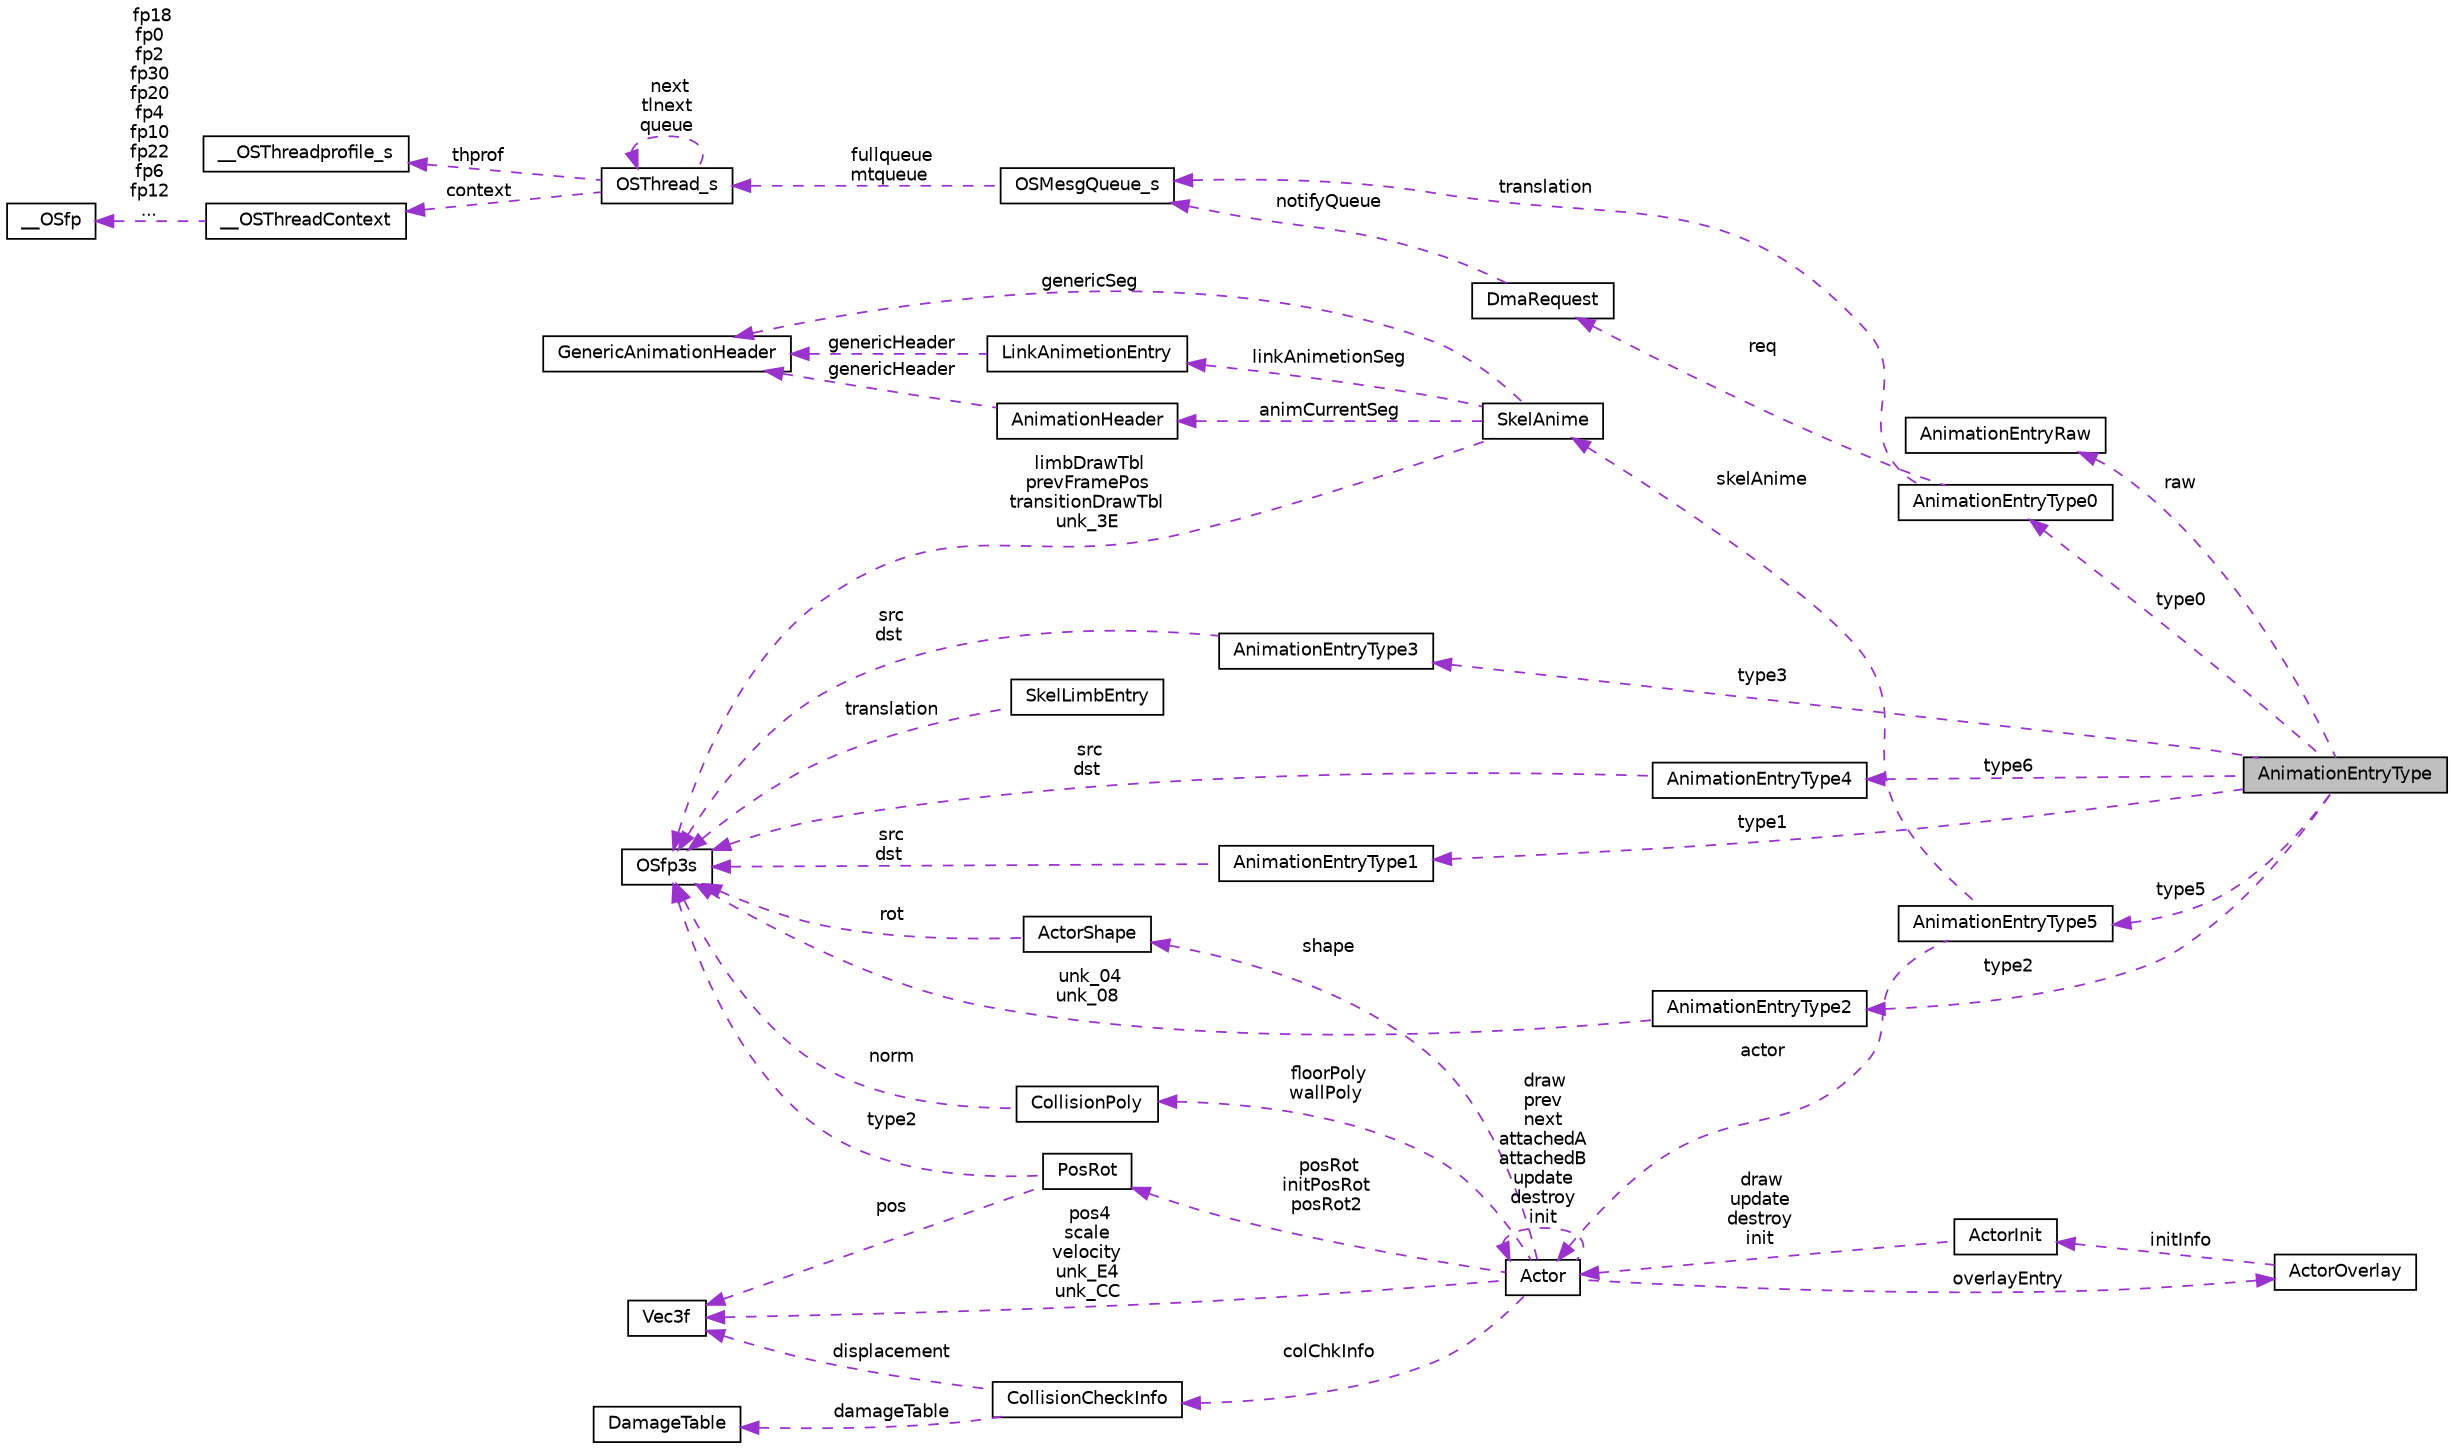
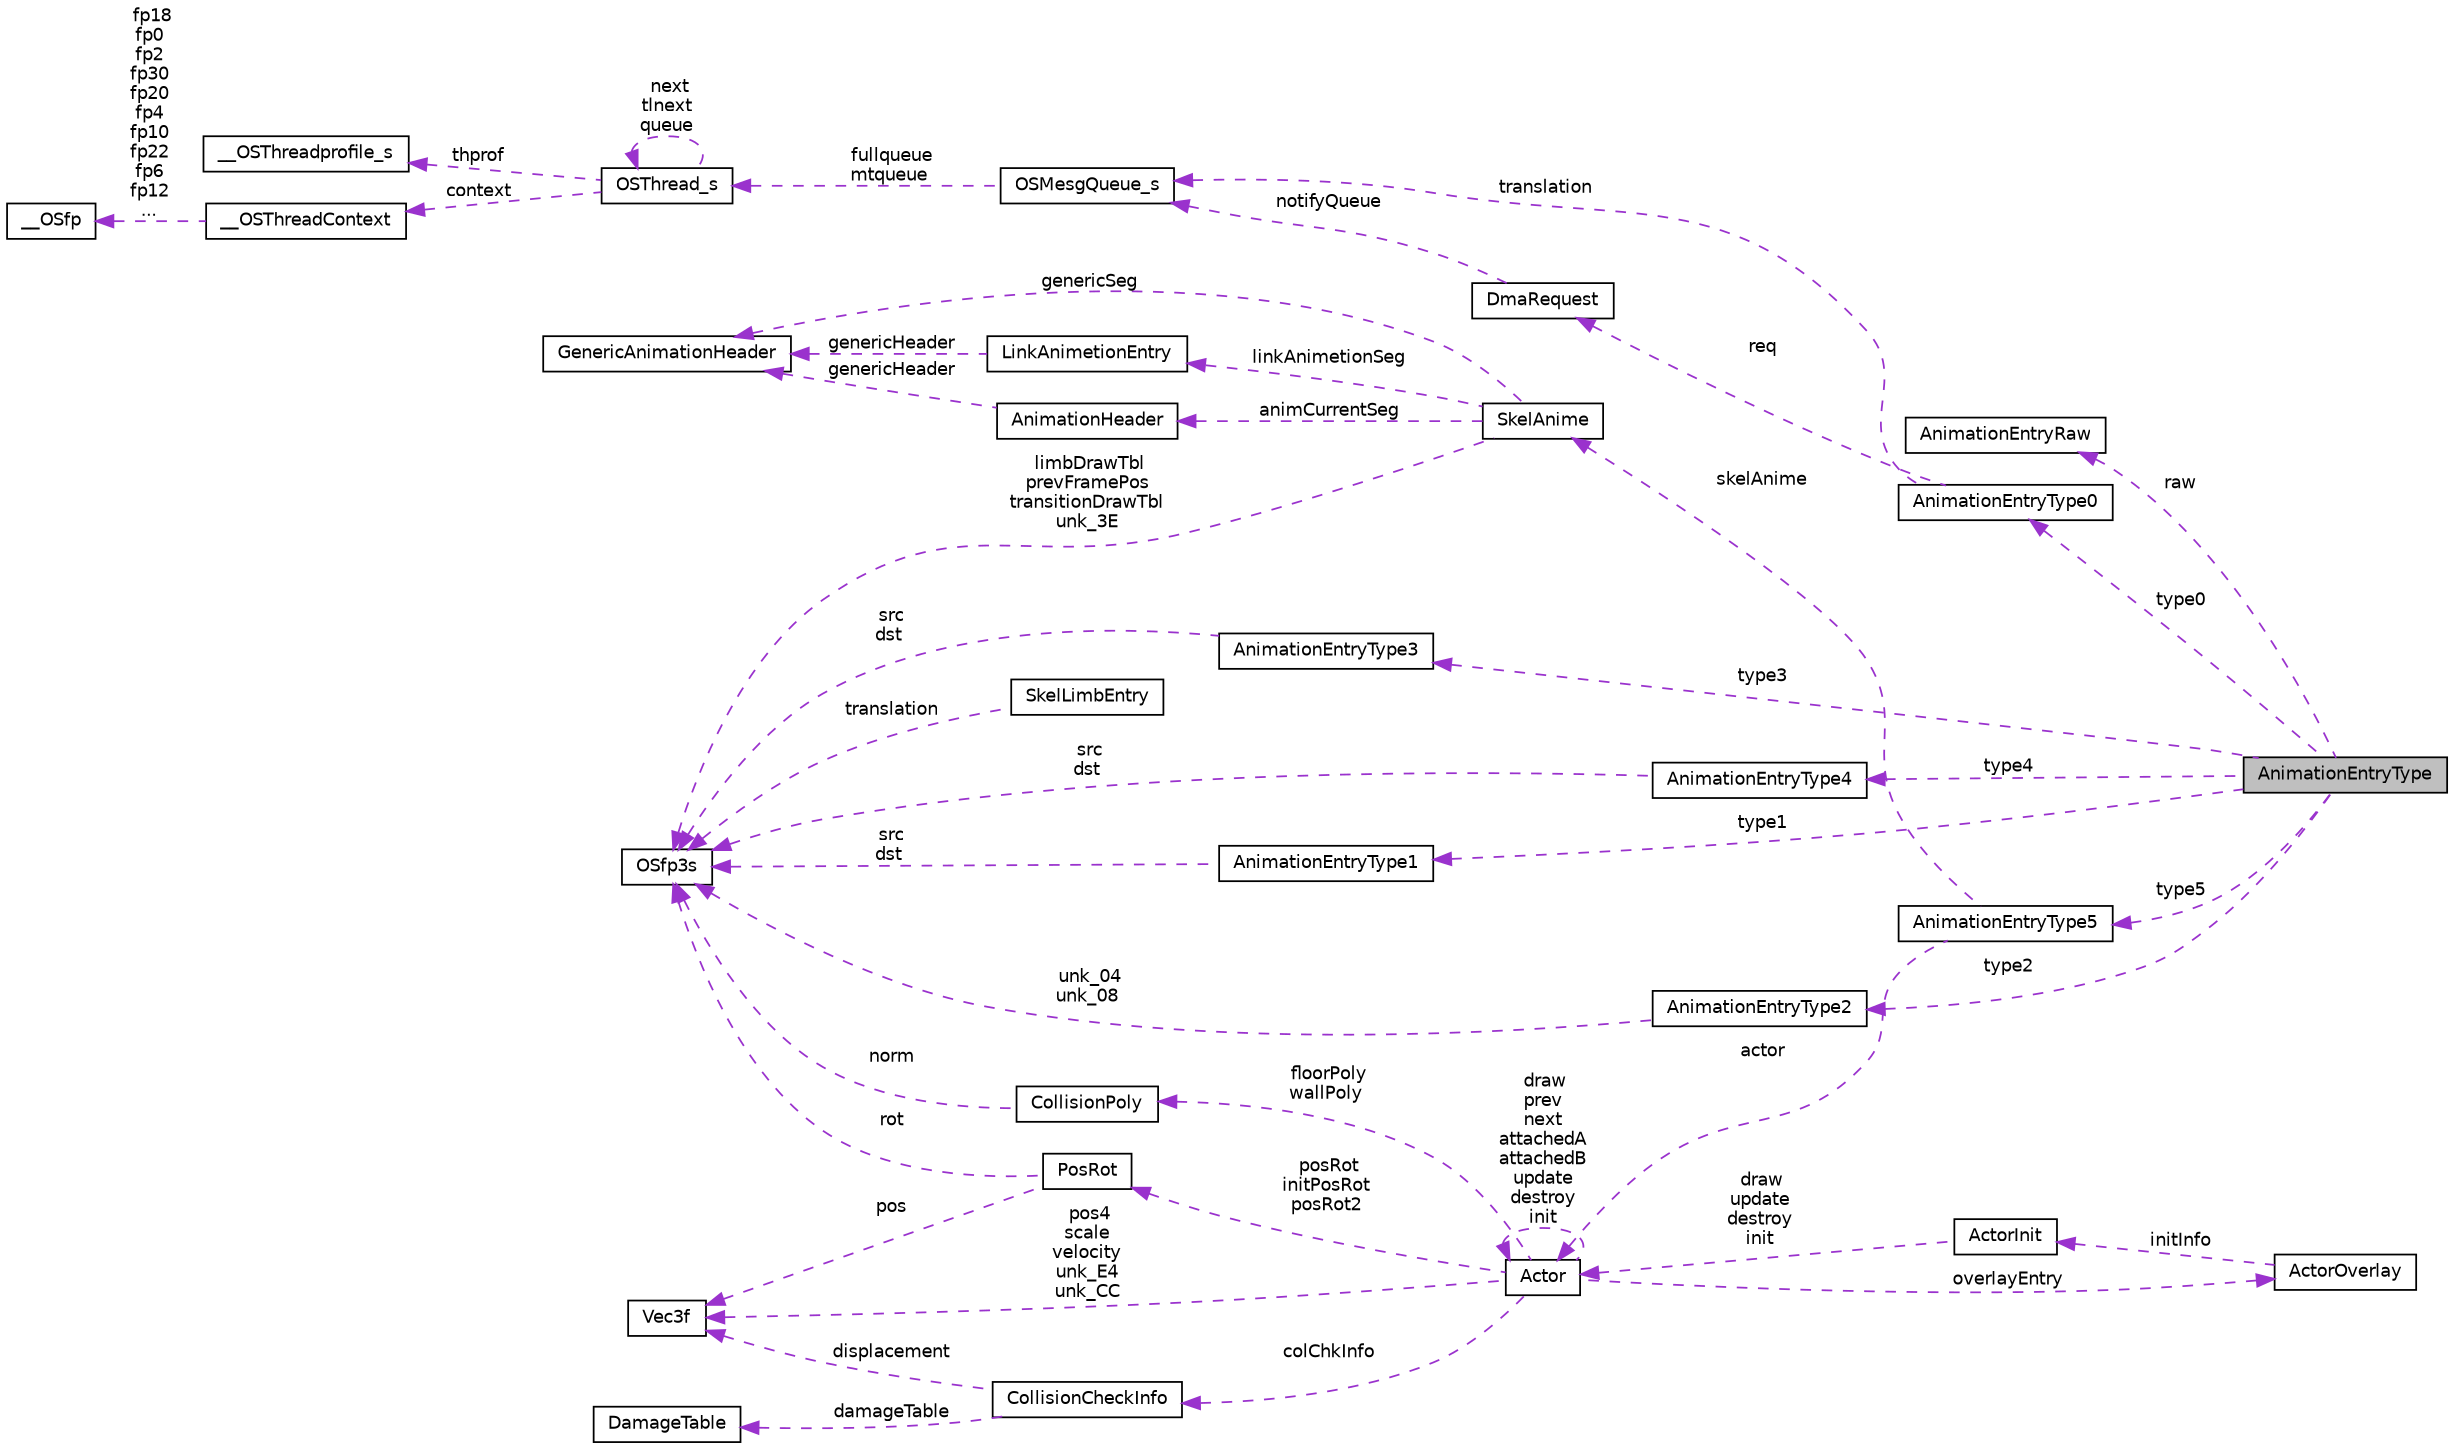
(2006, 767) -> (2006, 767)
(1087, 934) -> none
(889, 1121) -> (889, 1121)
